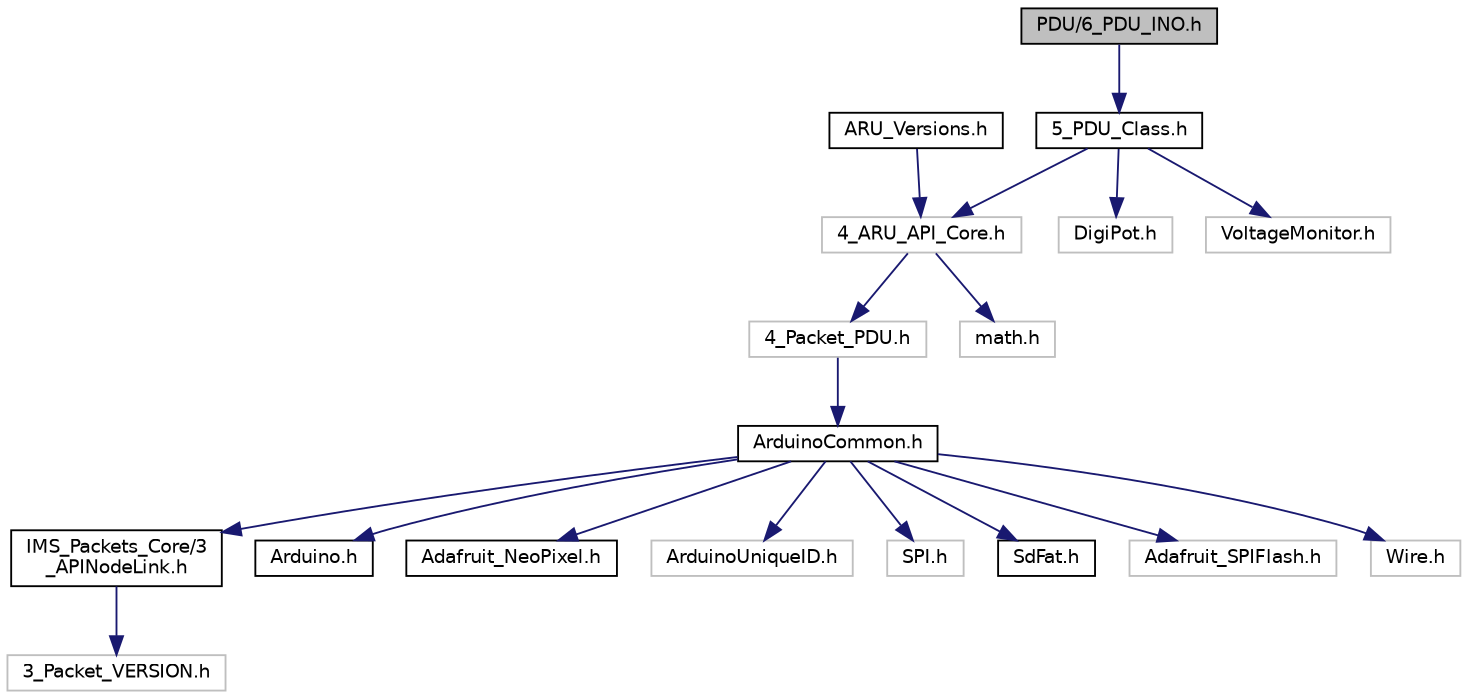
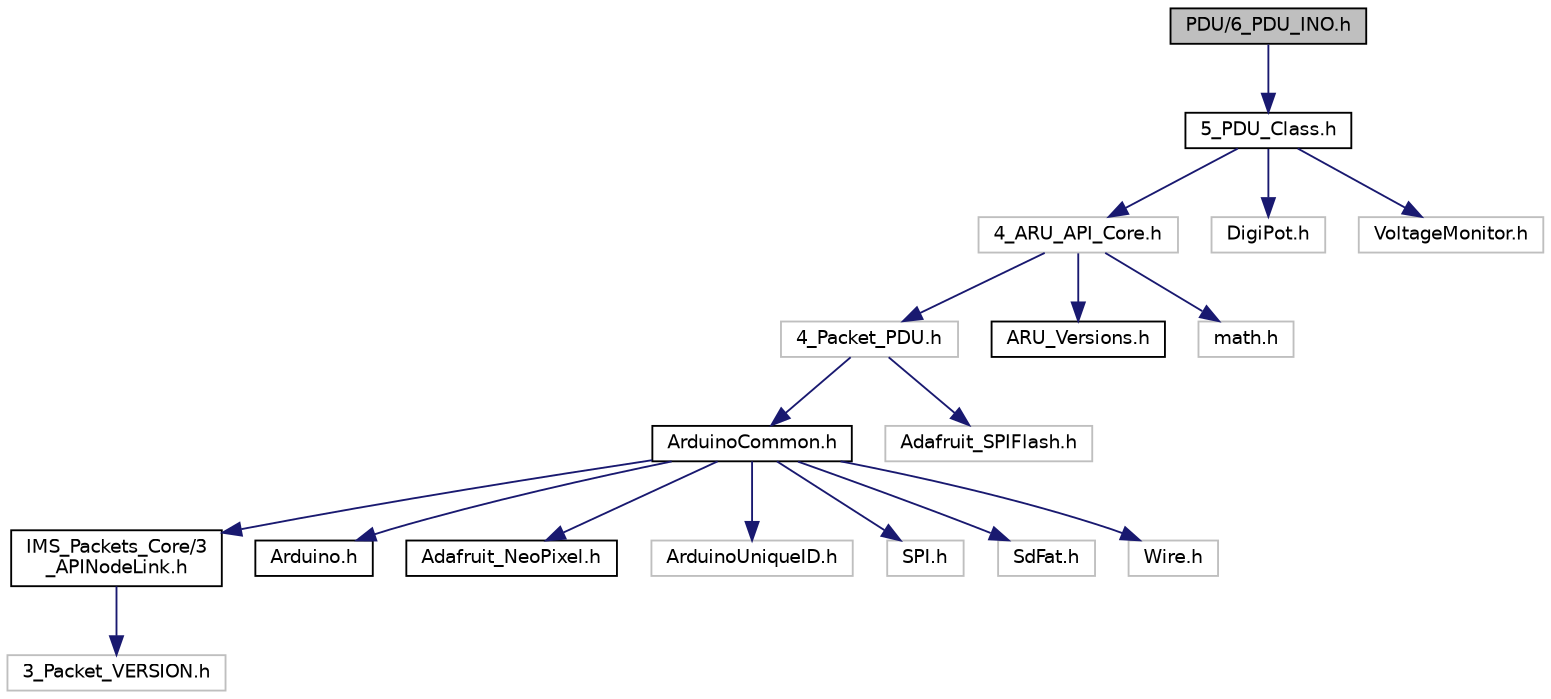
(918, 173) -> (1078, 278)
(1026, 498) -> (922, 385)
(1047, 558) -> (1047, 558)
